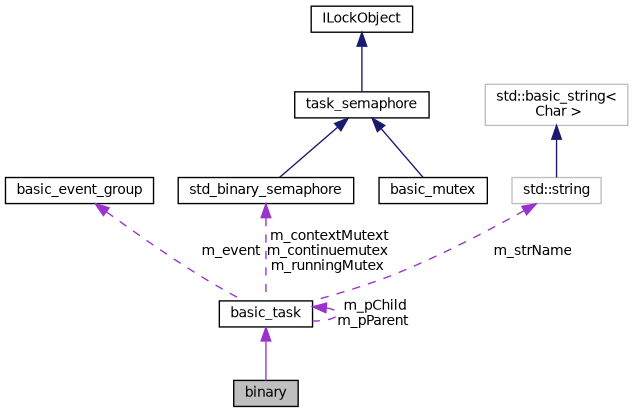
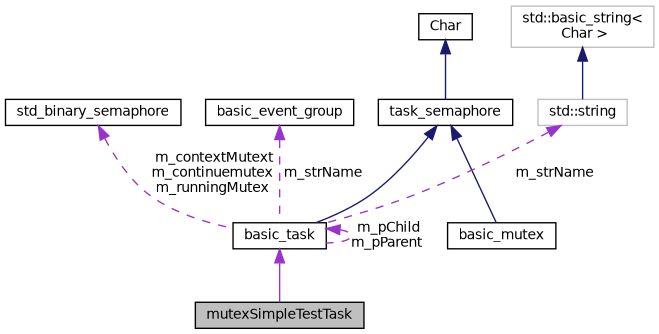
(362, 19) -> (446, 27)
(309, 152) -> (379, 189)
(229, 252) -> (321, 173)
(266, 393) -> (280, 315)
